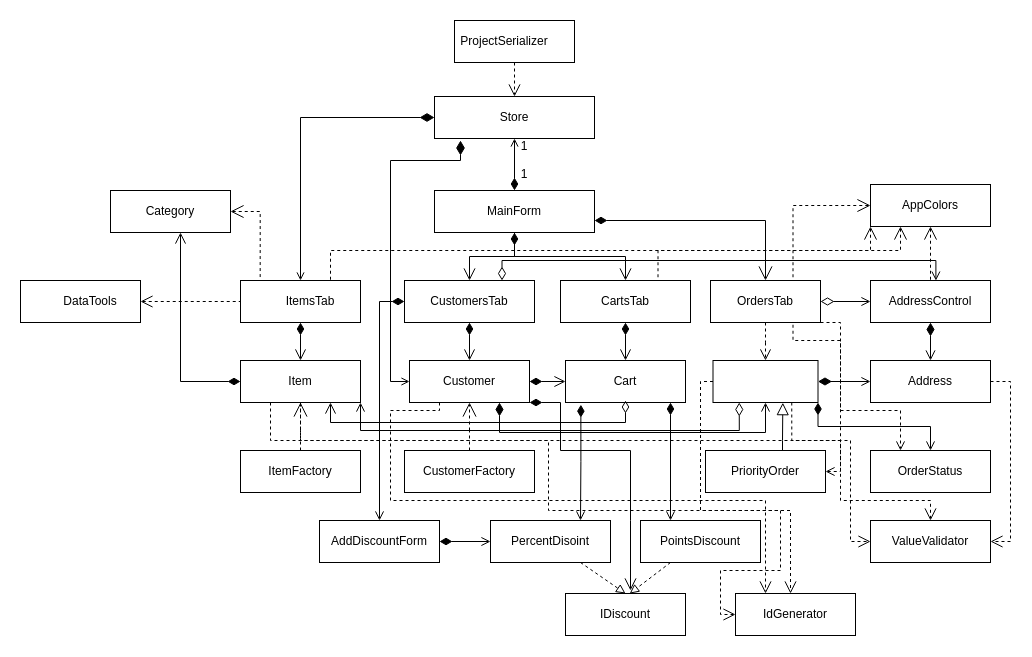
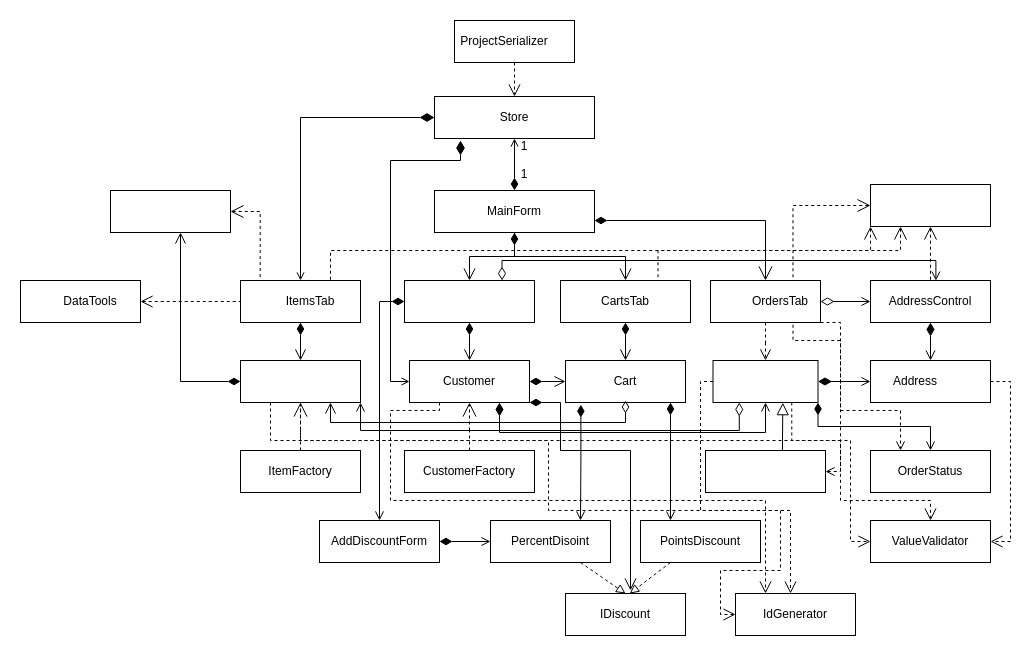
(931, 206) -> none
(171, 212) -> none
(470, 302) -> none
(766, 302) -> (781, 302)
(301, 382) -> none
(931, 382) -> (916, 382)
(766, 472) -> none
